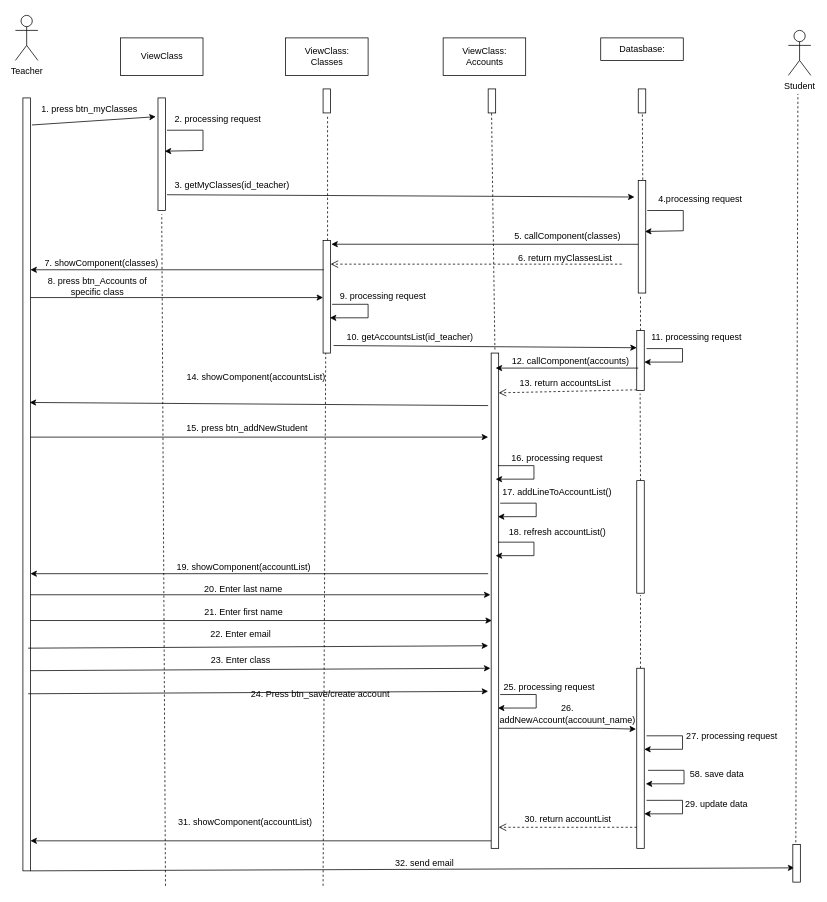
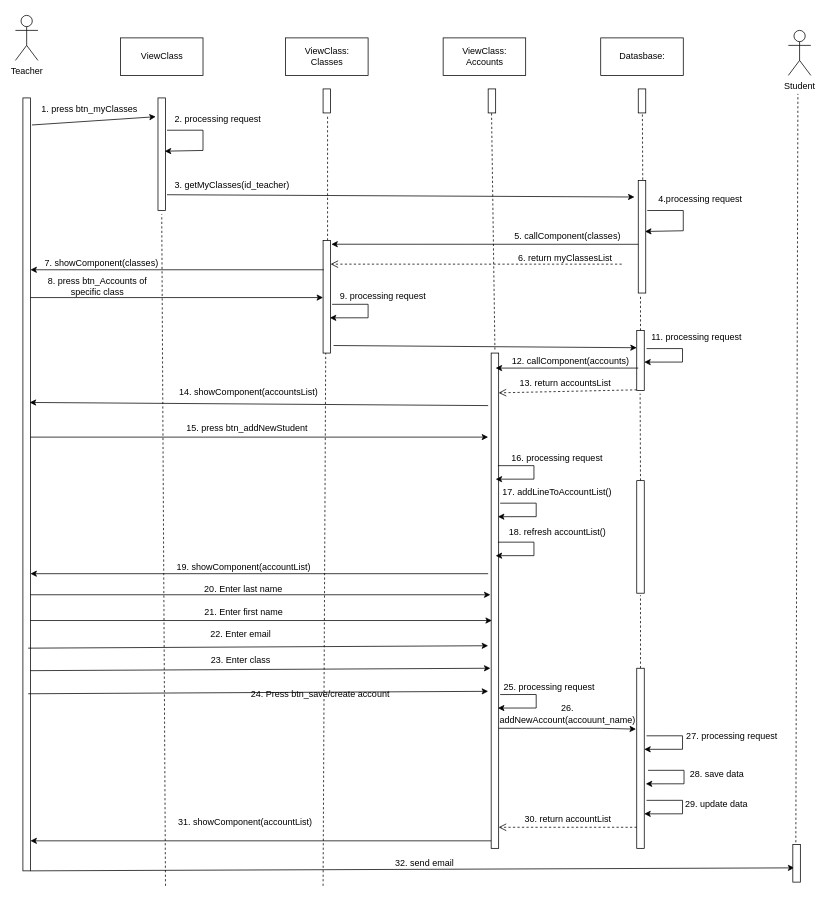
(642, 49) -> (642, 57)
(410, 337) -> none
(256, 378) -> (249, 393)
(717, 774) -> (717, 774)
